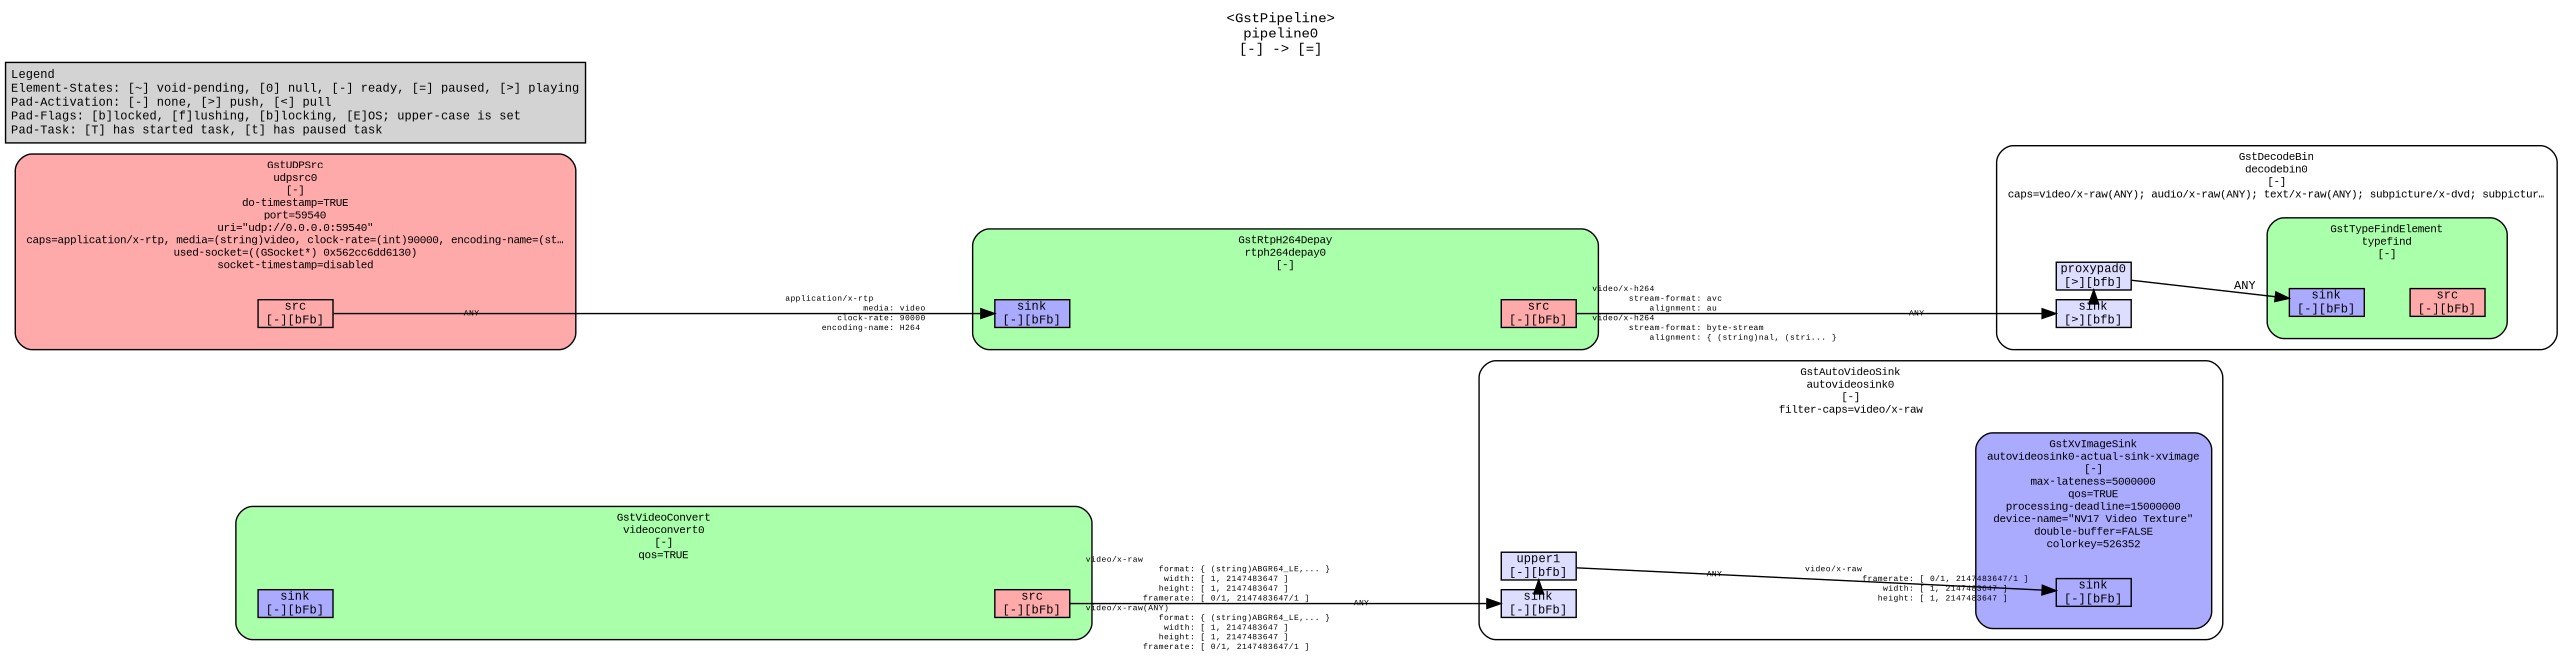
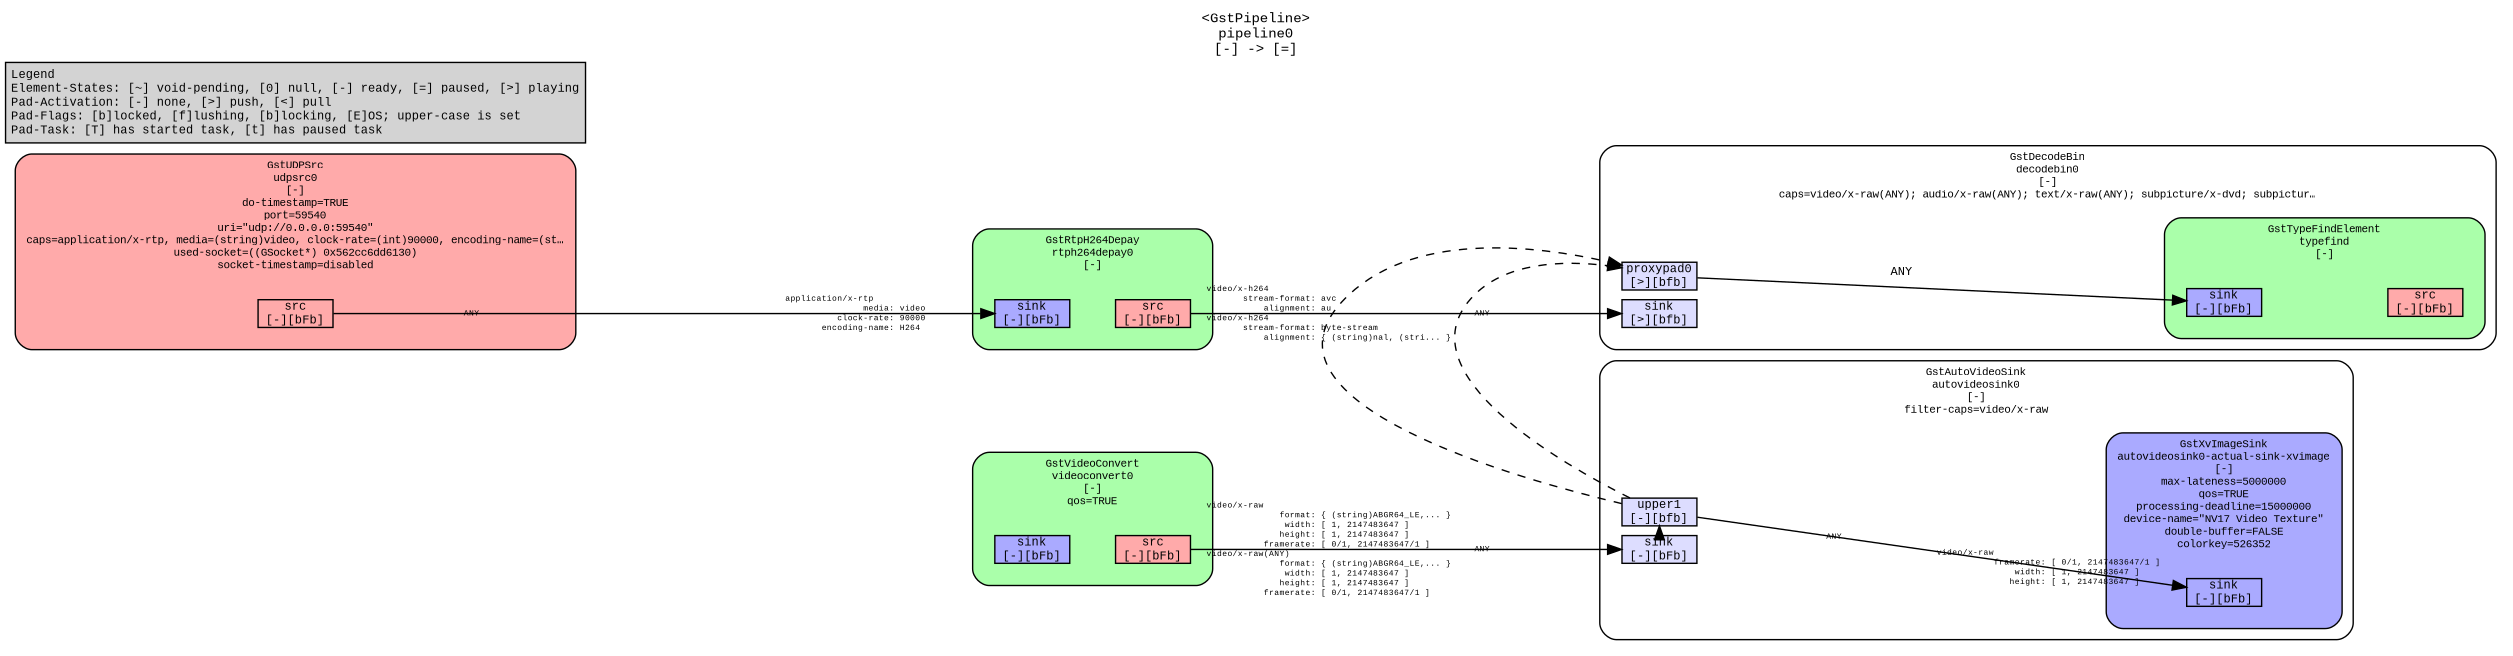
(2094, 299) -> (1462, 365)
